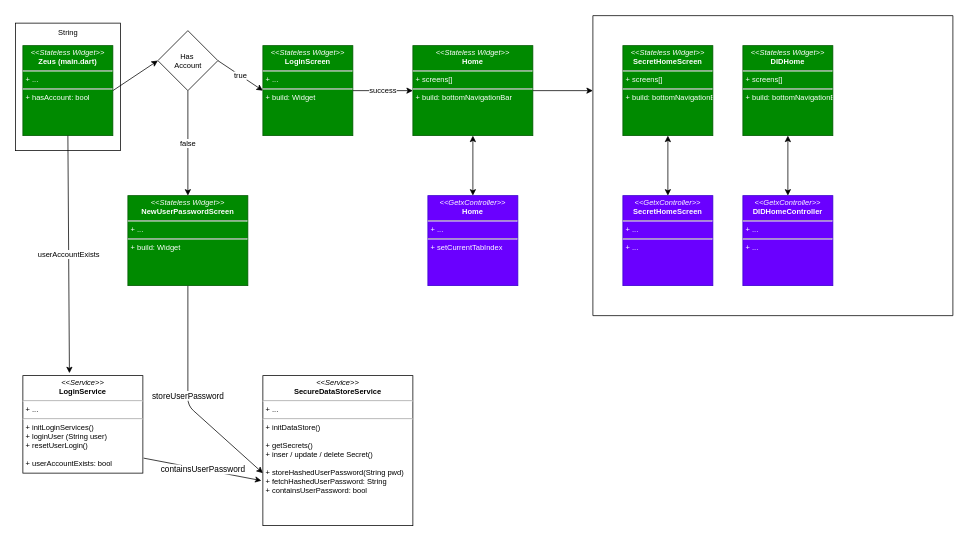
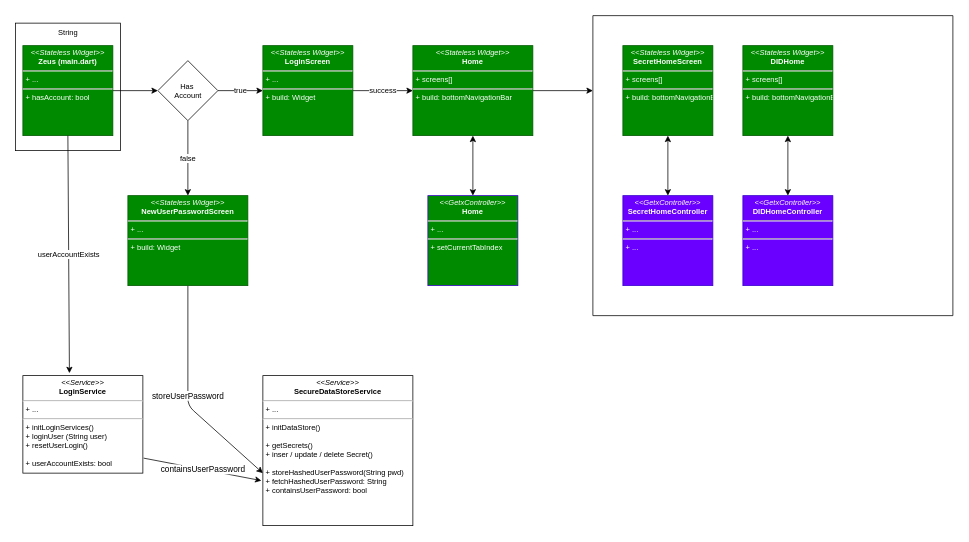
(188, 60) -> (188, 90)
(659, 213) -> (663, 213)
(473, 240) -> (473, 240)
